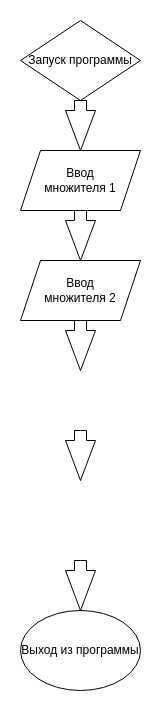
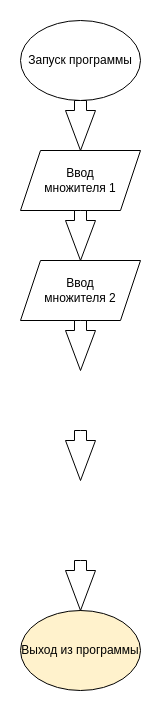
(81, 61) -> (81, 61)
(81, 651) -> (81, 651)
